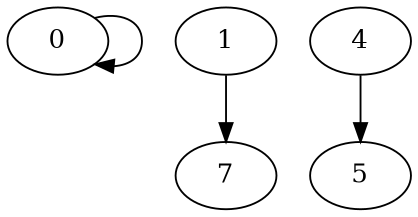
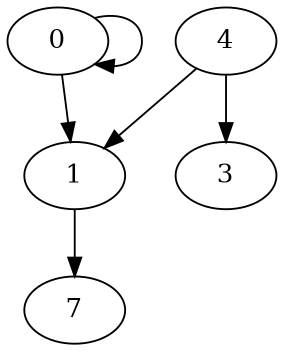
none -> (65, 99)
none -> (158, 102)
(361, 176) -> (226, 176)
